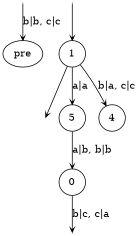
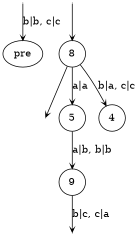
(72, 54) -> (72, 54)
(72, 182) -> (72, 182)
